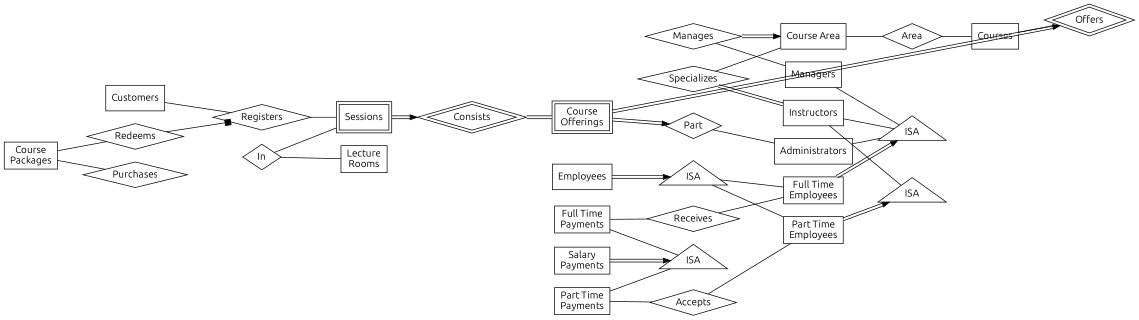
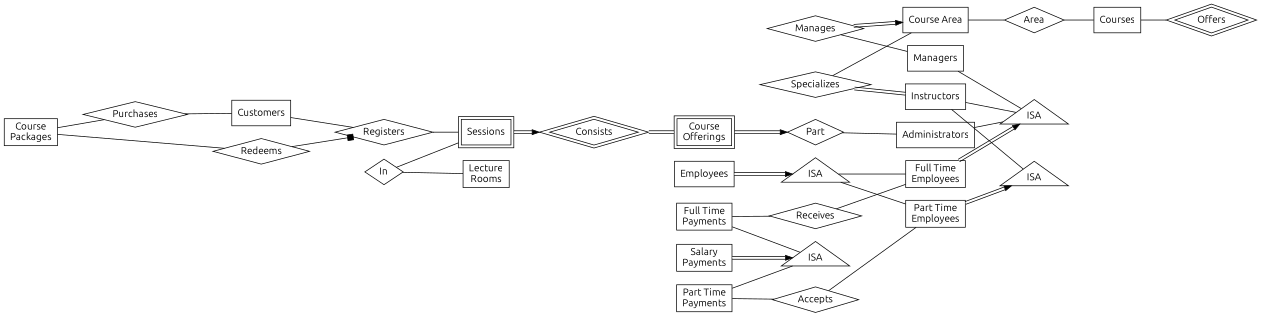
(833, 69) -> none
none -> (208, 114)
